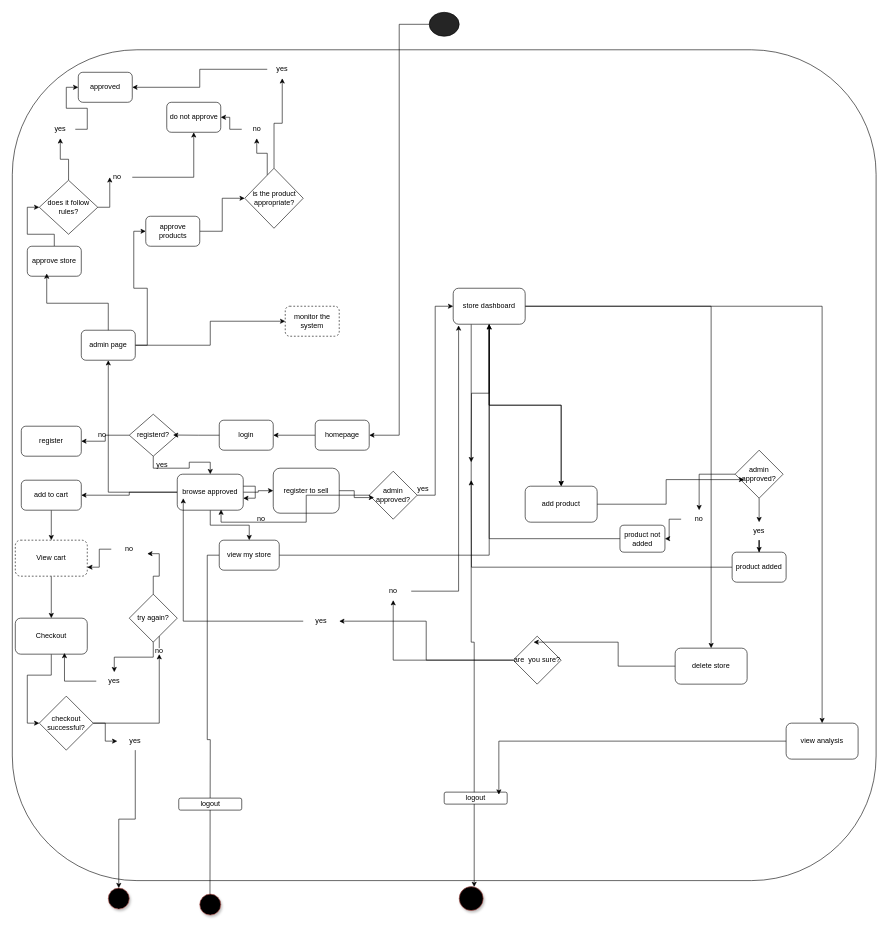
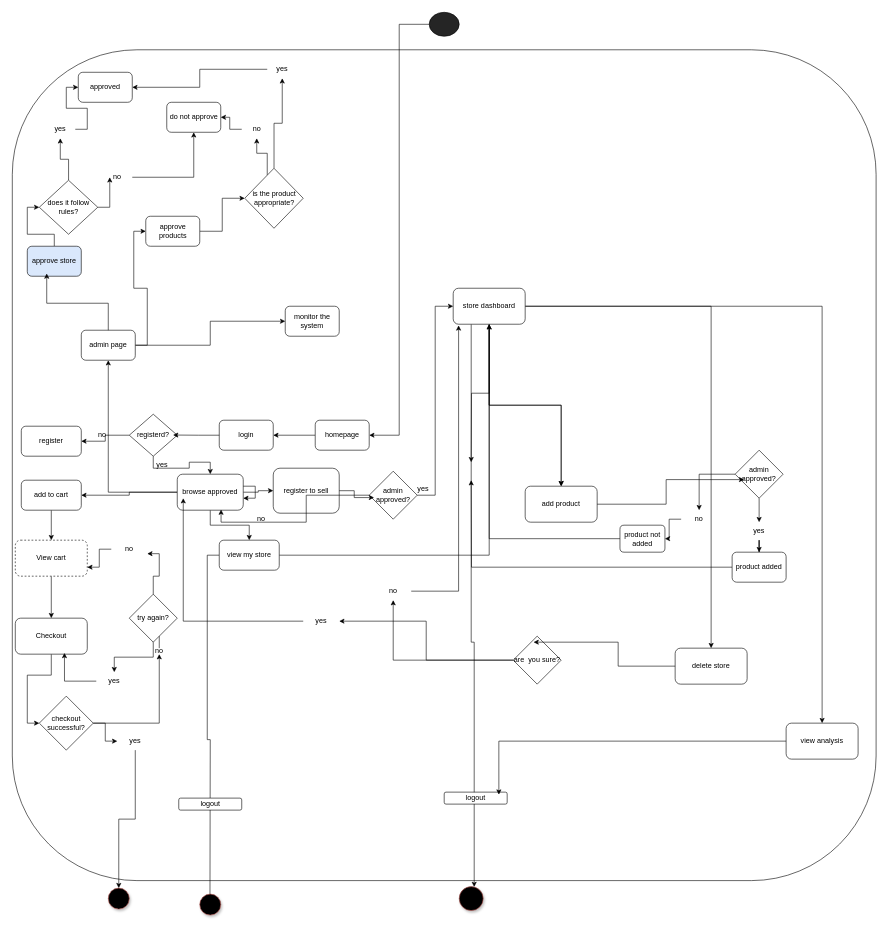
(54, 261) -> (54, 261)
(312, 321) -> (312, 321)
